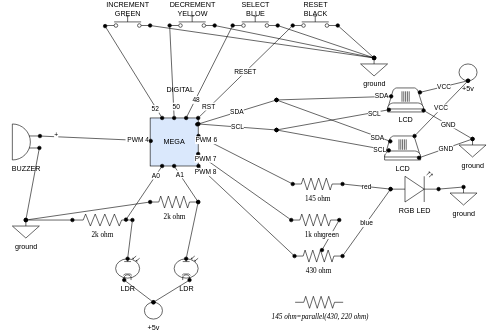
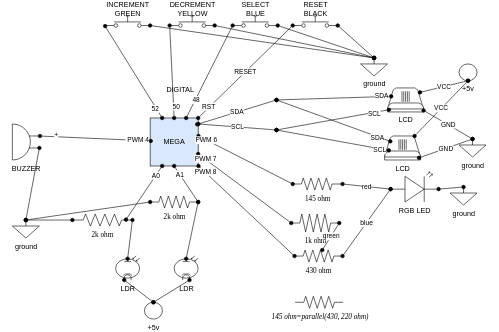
(315, 220) -> (315, 223)
